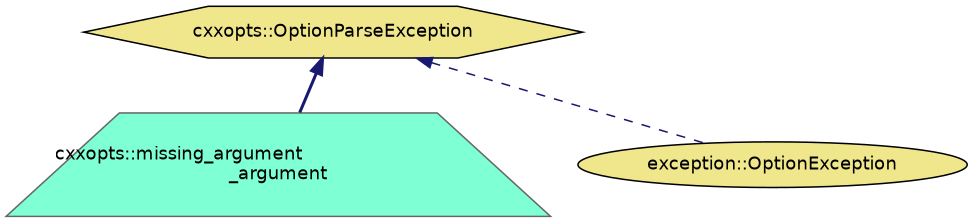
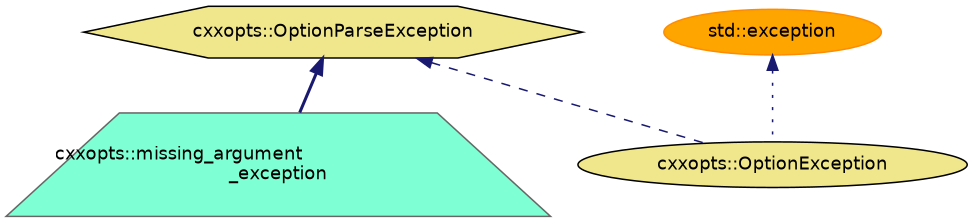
none -> (773, 32)
(278, 165) -> (278, 165)
(773, 165) -> (773, 165)
